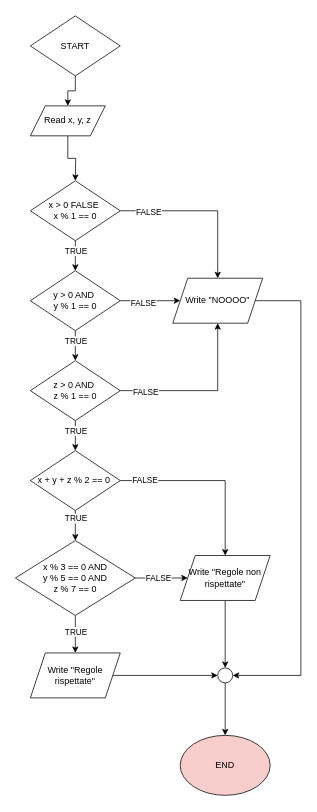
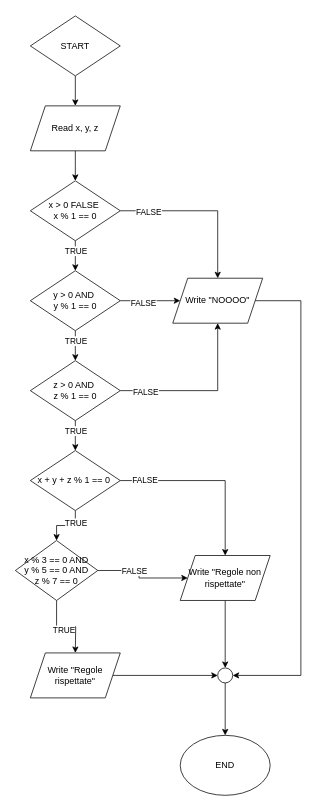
(68, 120) -> (75, 128)
(75, 480) -> (75, 480)
(75, 578) -> (57, 570)
(225, 765) -> (225, 765)
